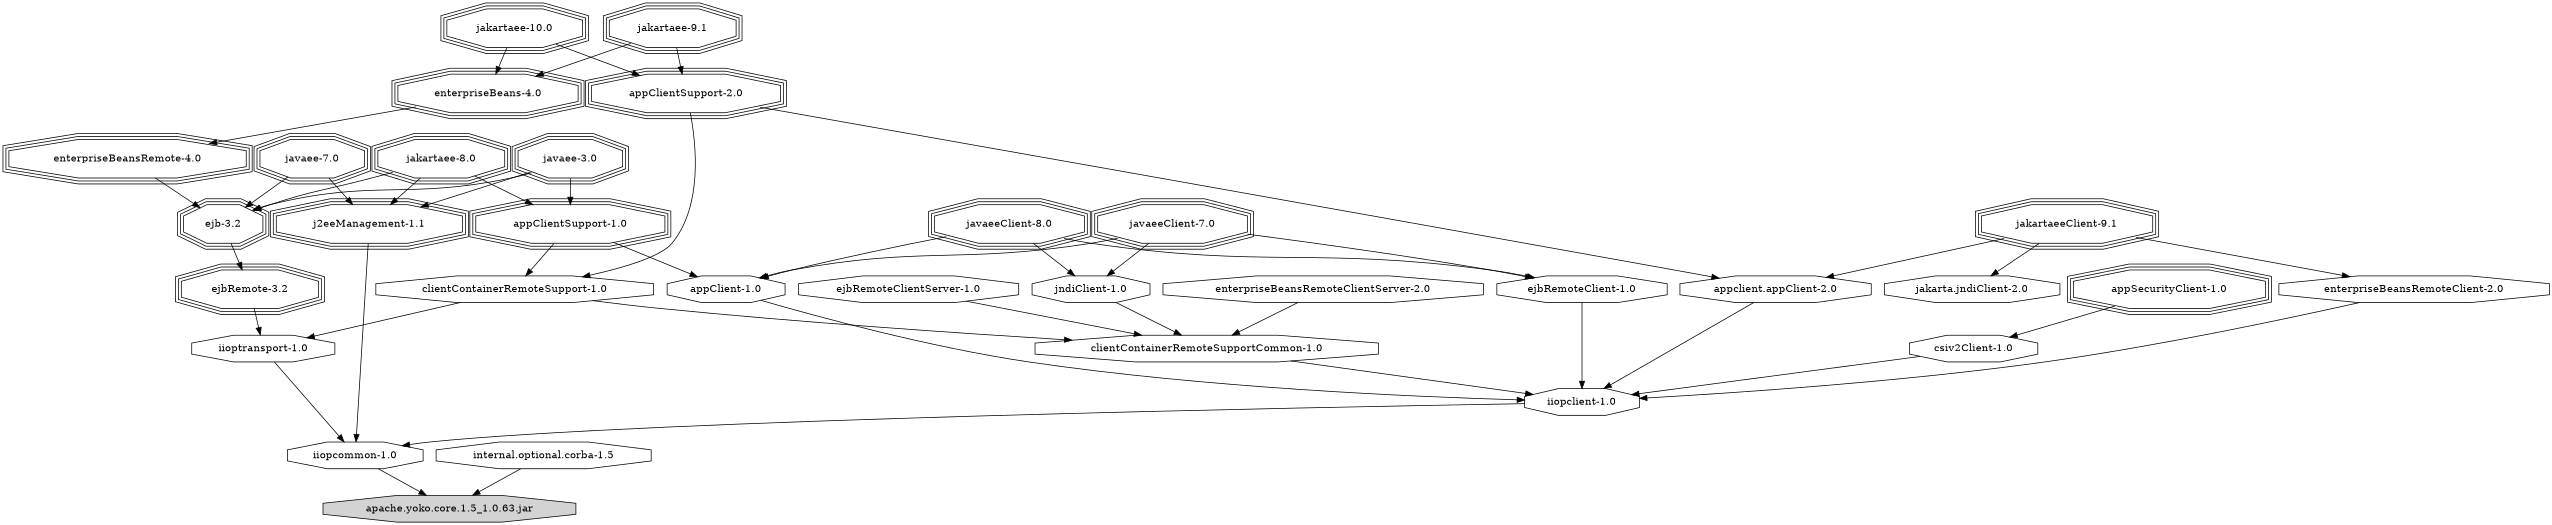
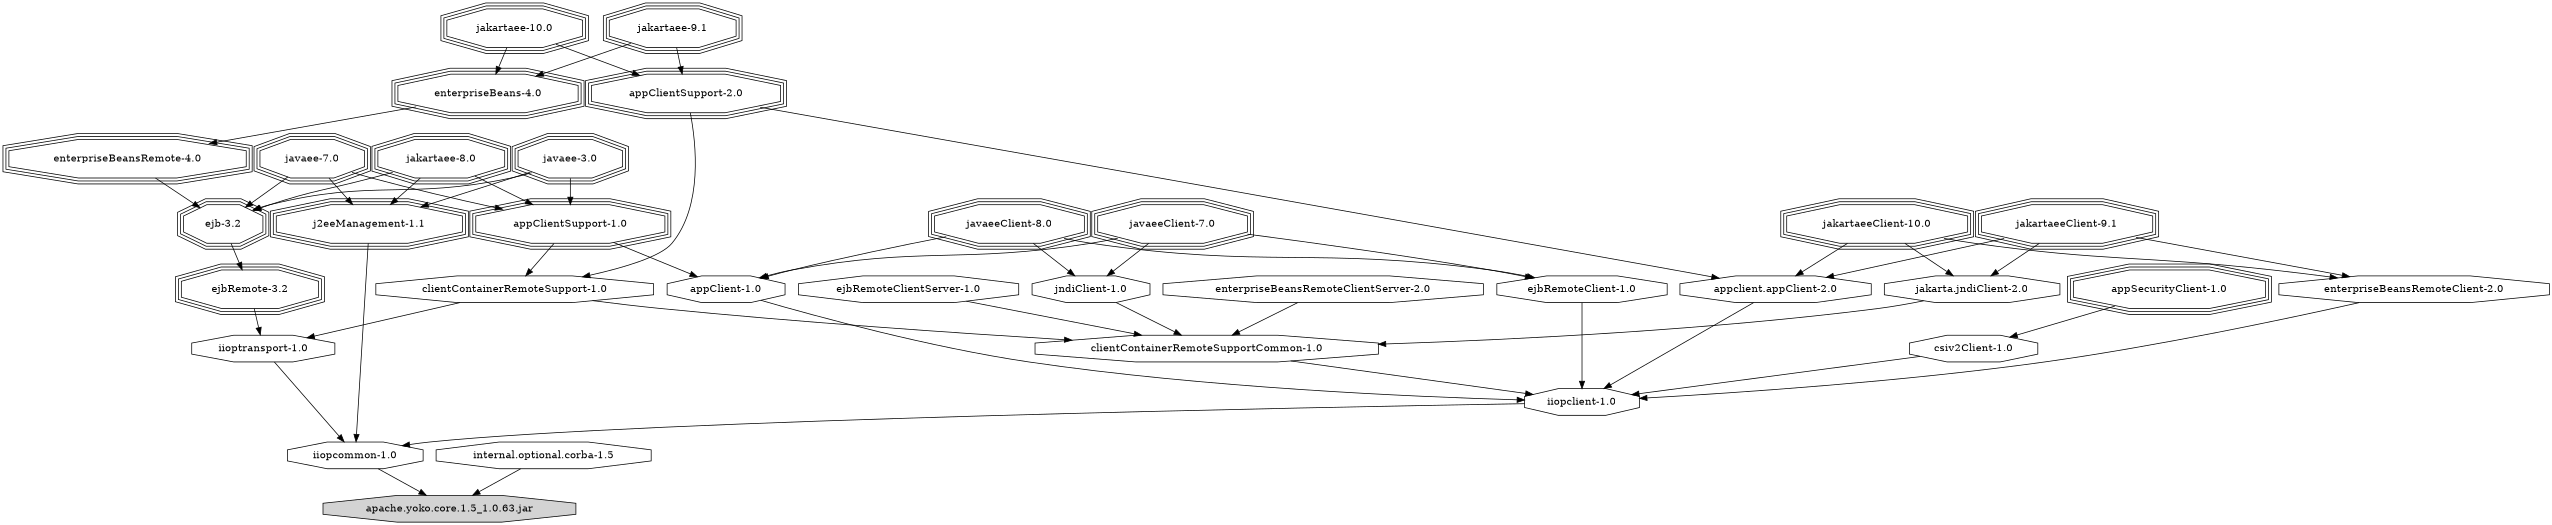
none -> (434, 194)
none -> (1877, 224)
none -> (1655, 330)
